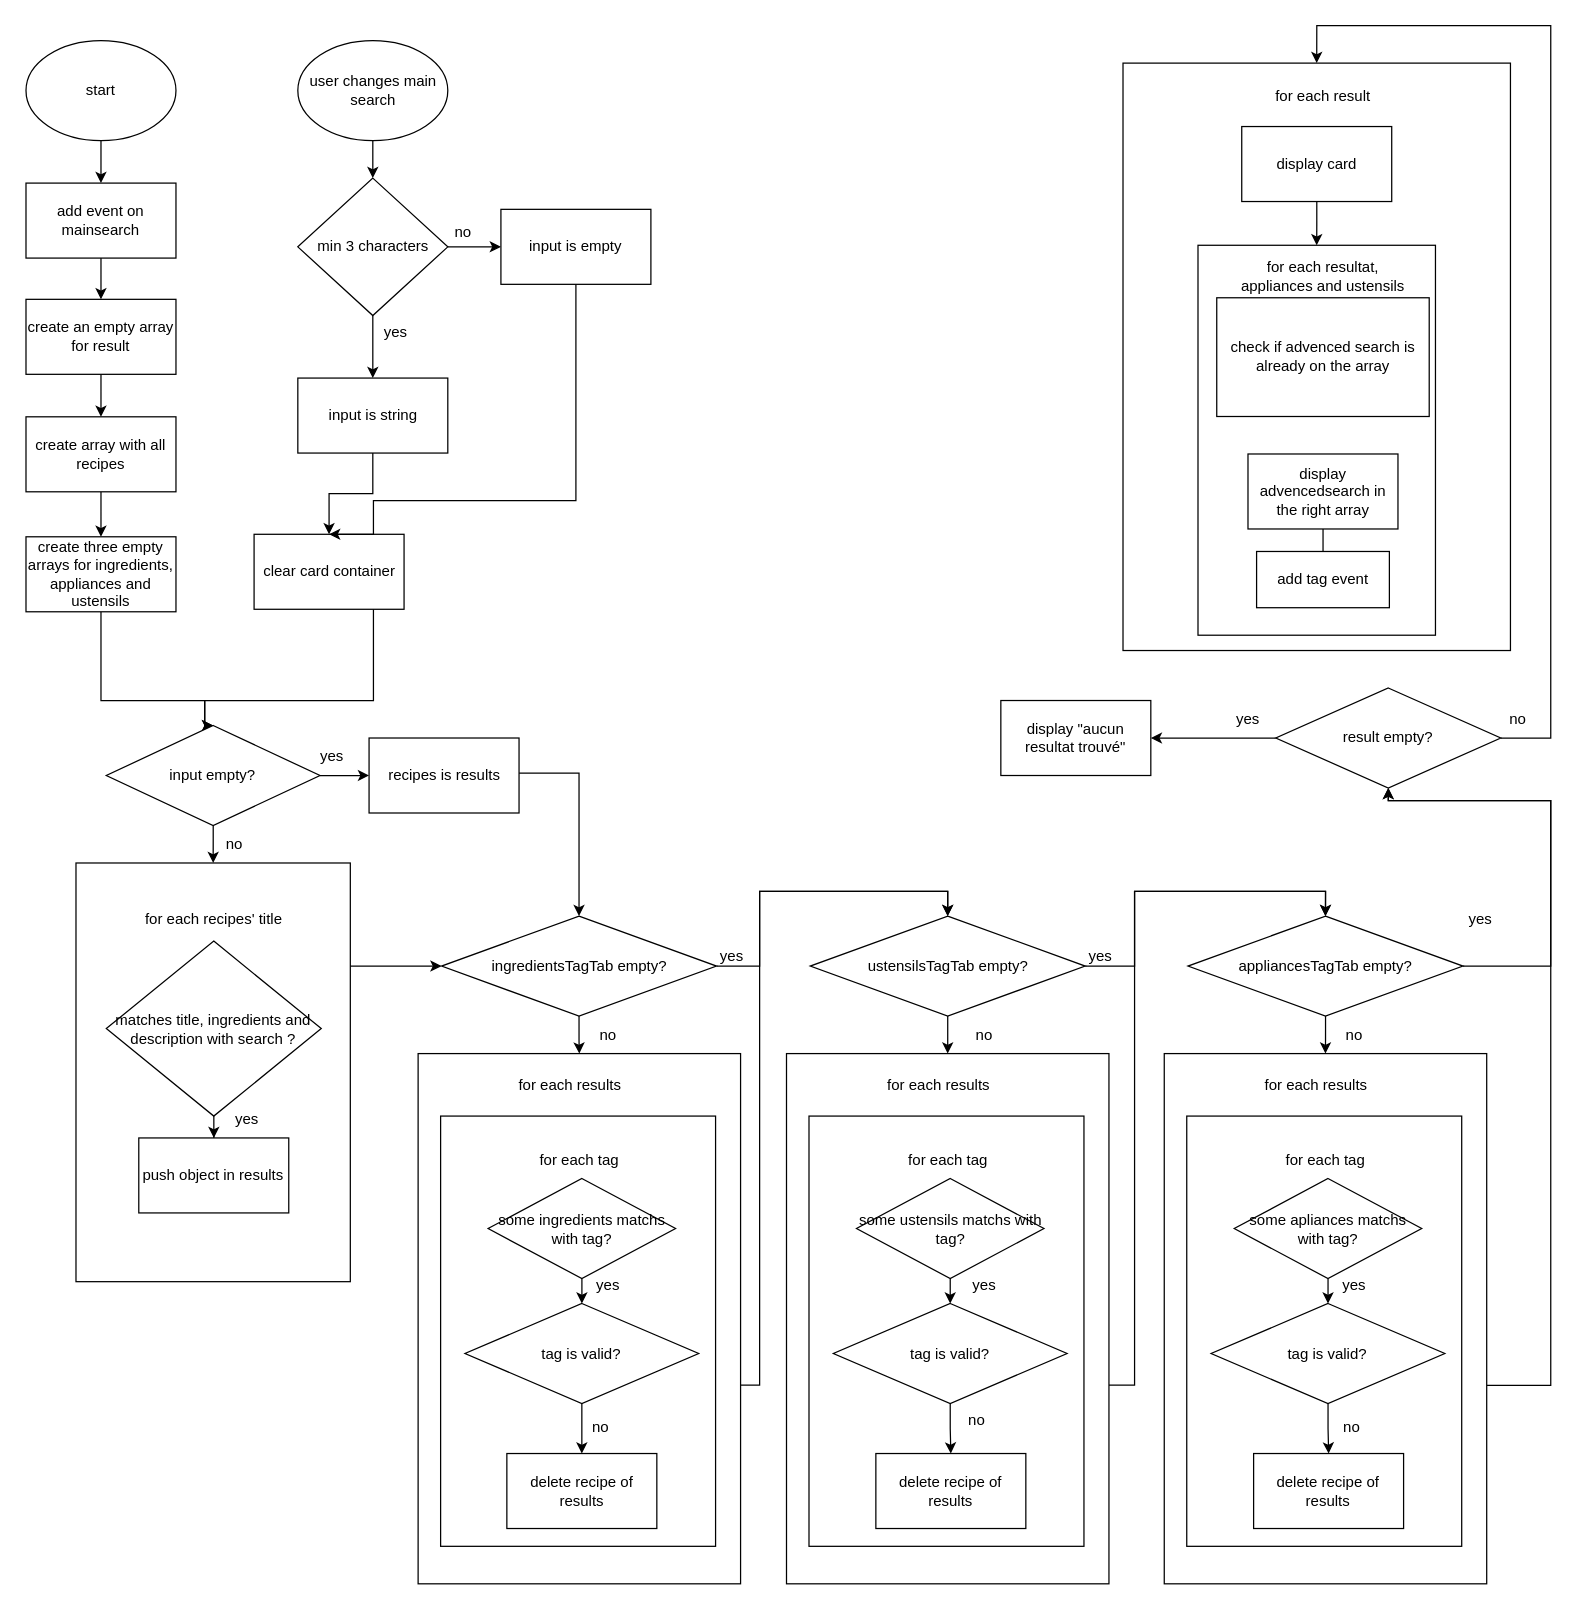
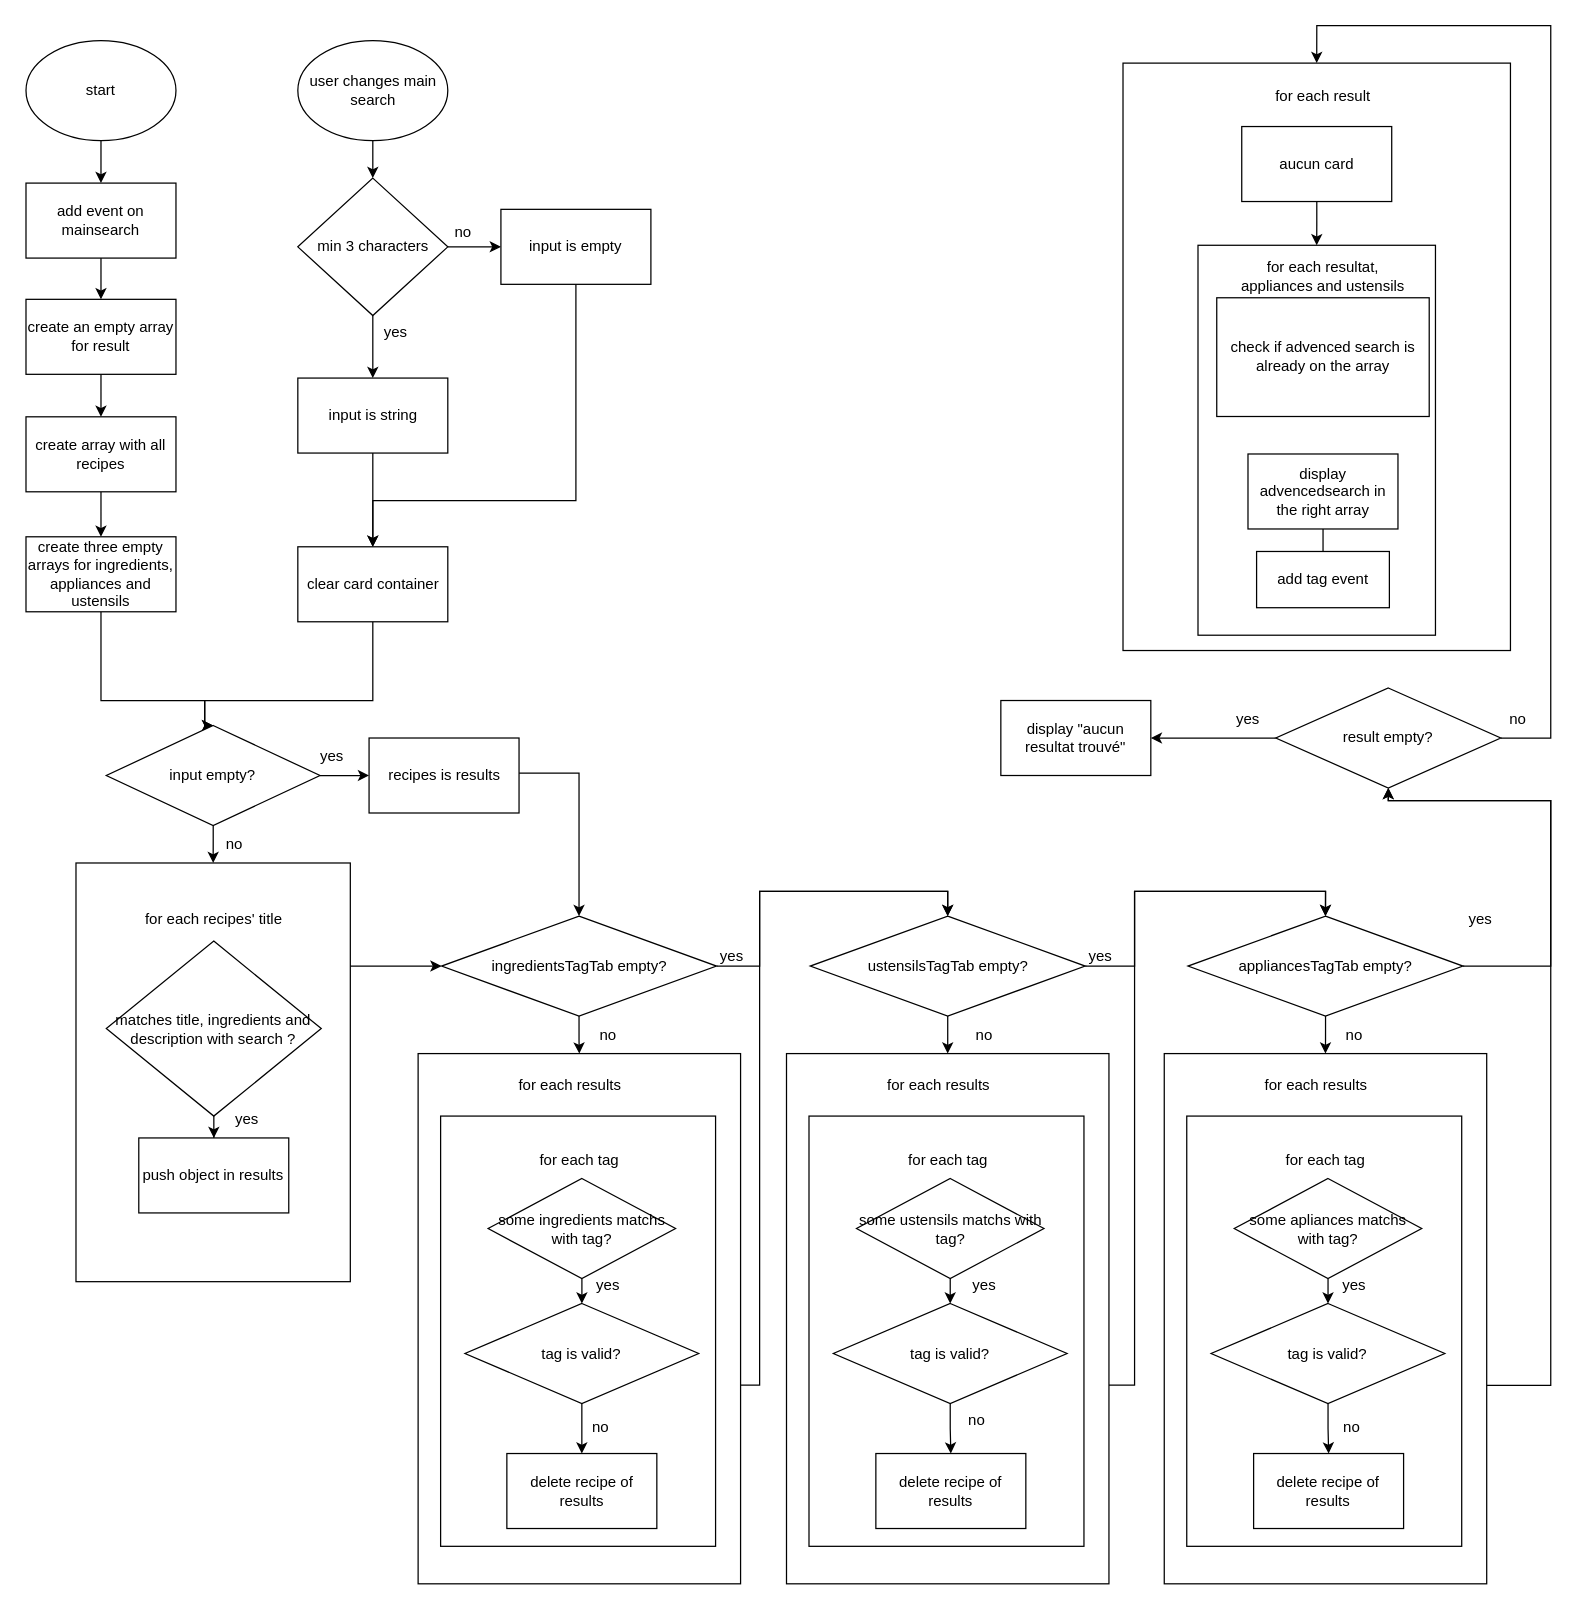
(1317, 164) -> (1317, 164)
(329, 572) -> (373, 584)
